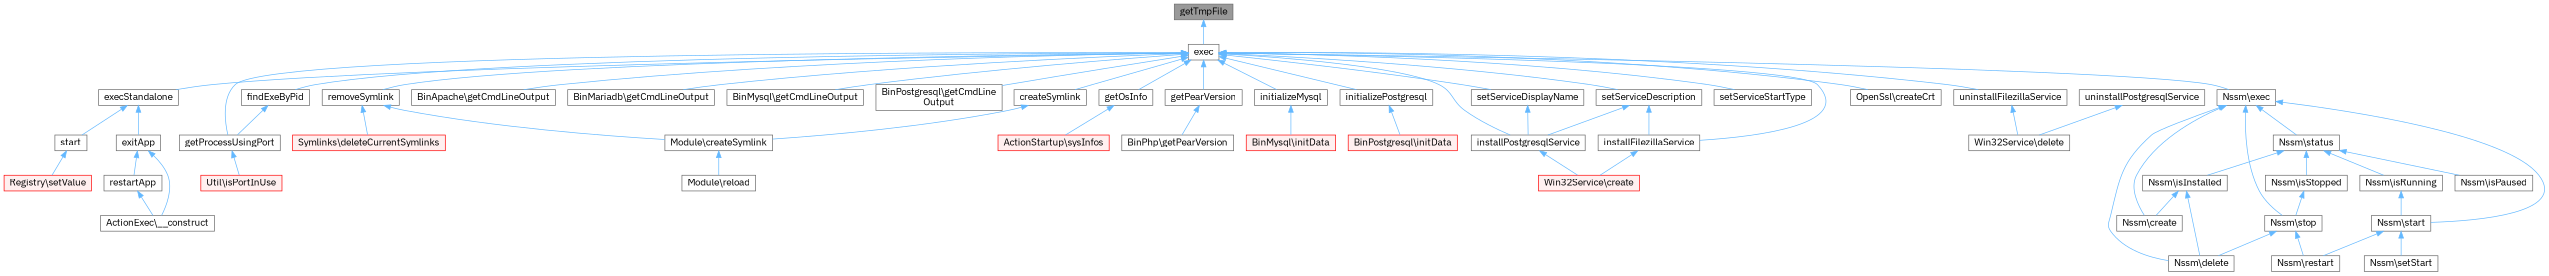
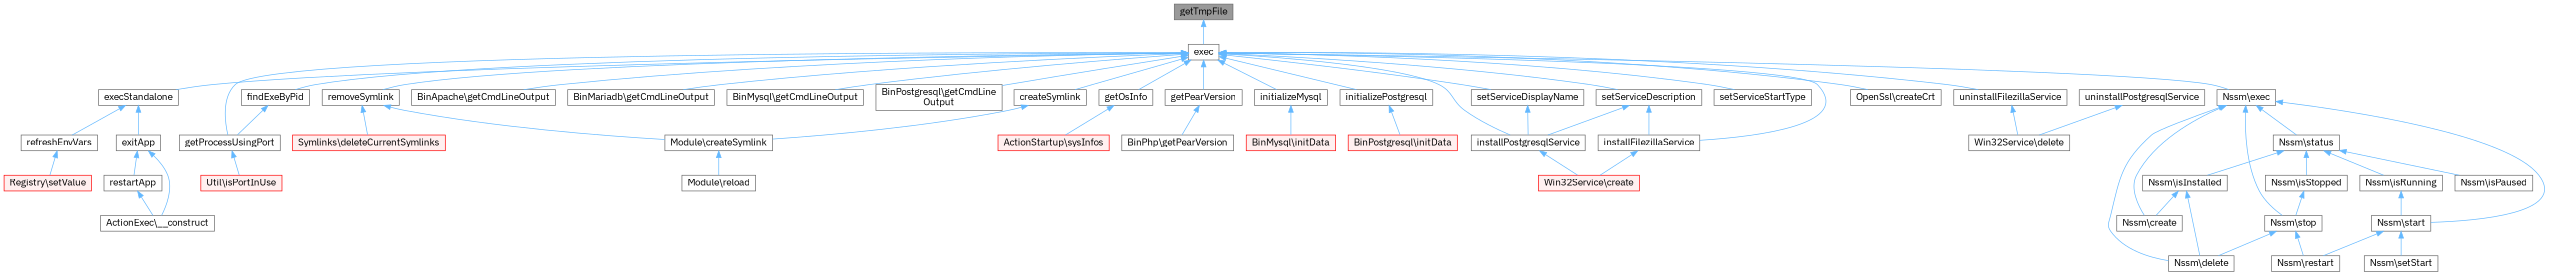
(71, 143) -> (59, 143)
